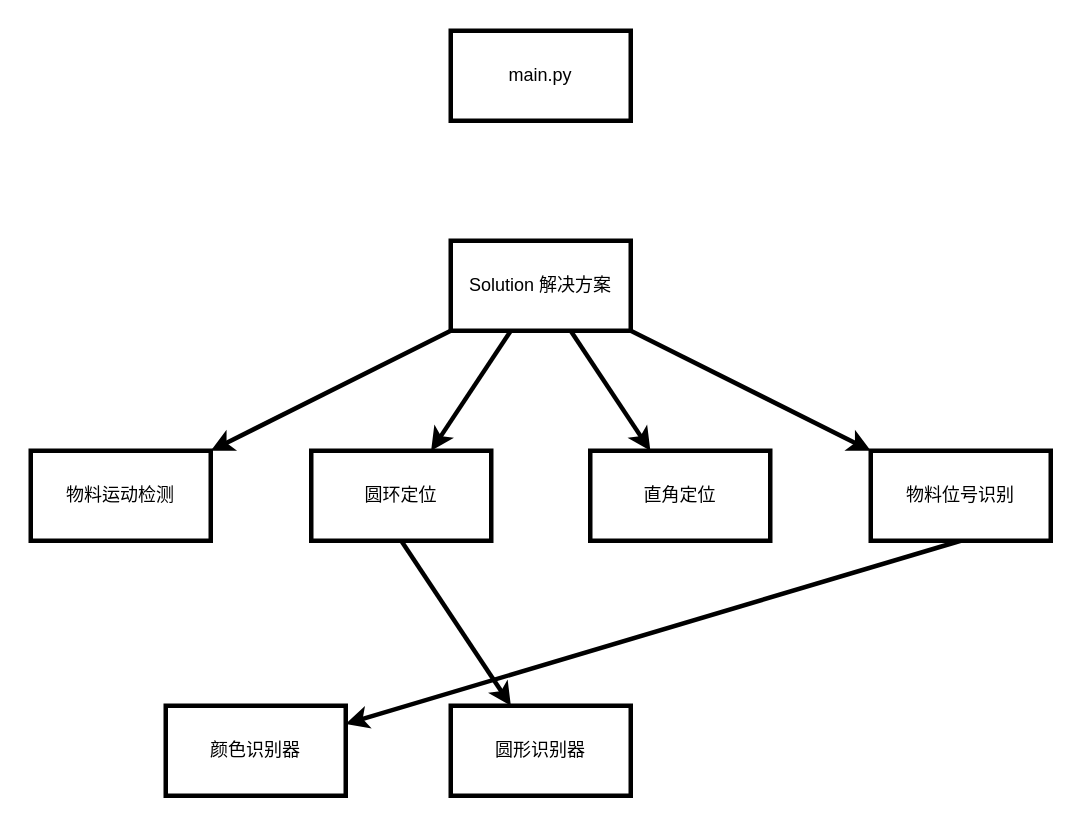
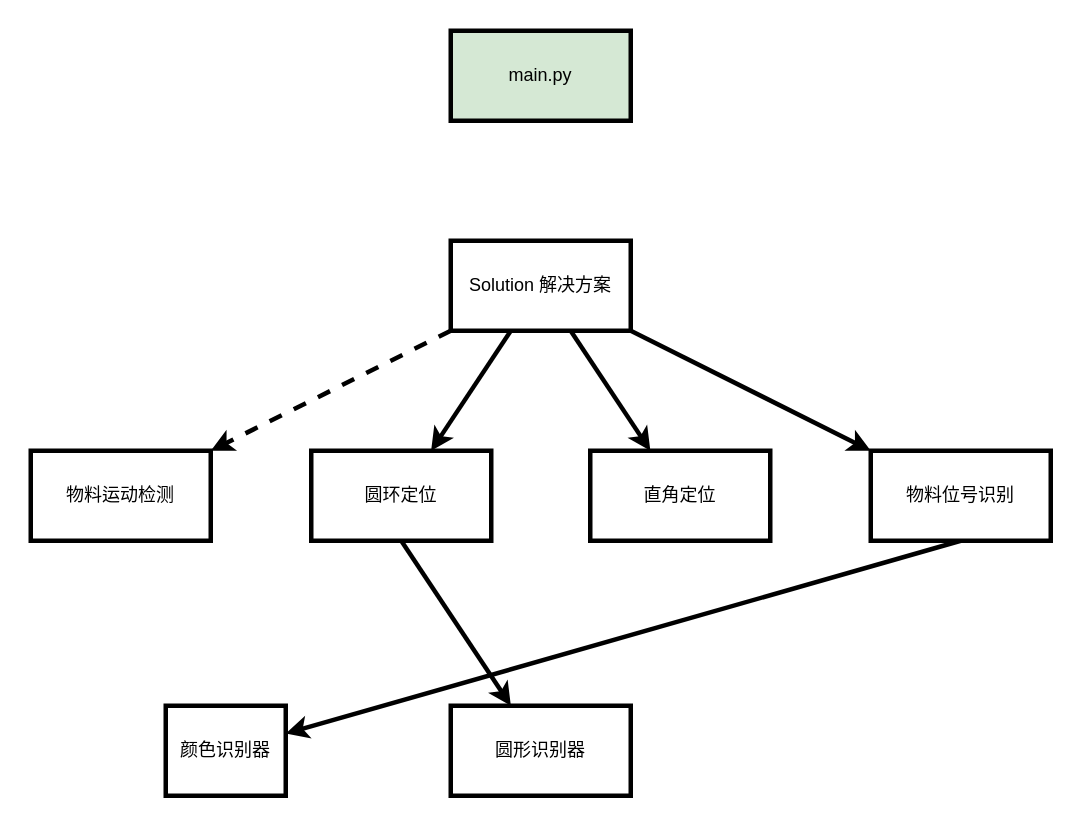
(541, 76) -> (541, 76)
(432, 340) -> (432, 340)
(256, 751) -> (226, 751)
